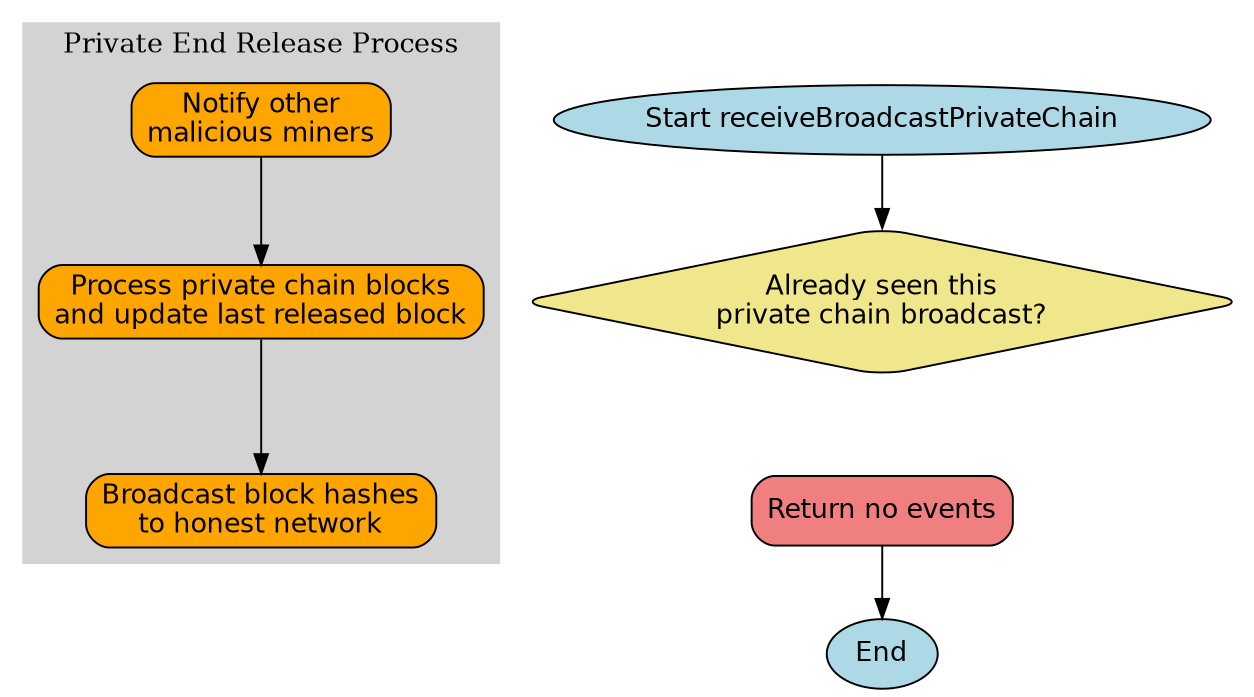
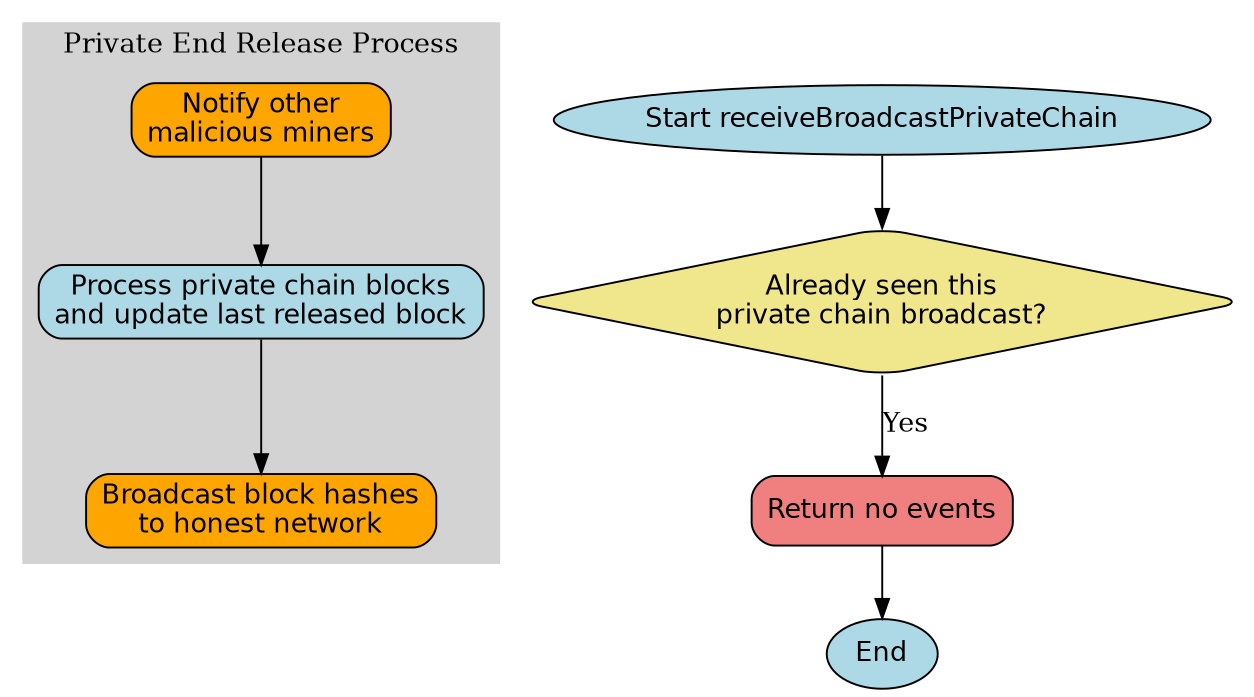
(261, 302) -> (261, 302)
none -> (882, 416)
